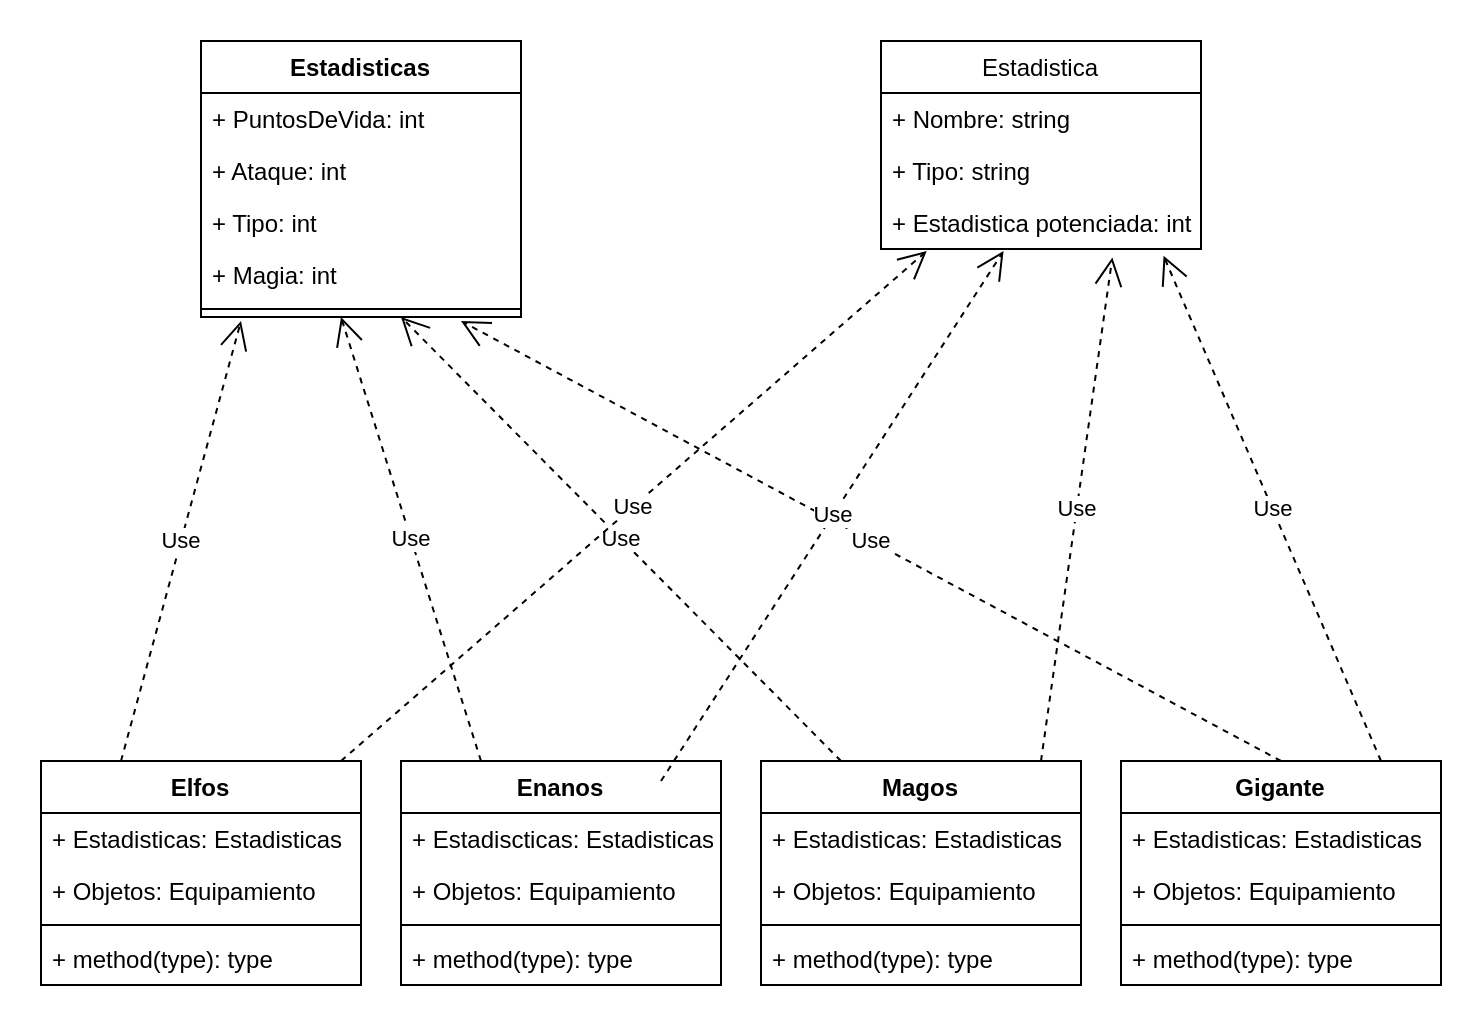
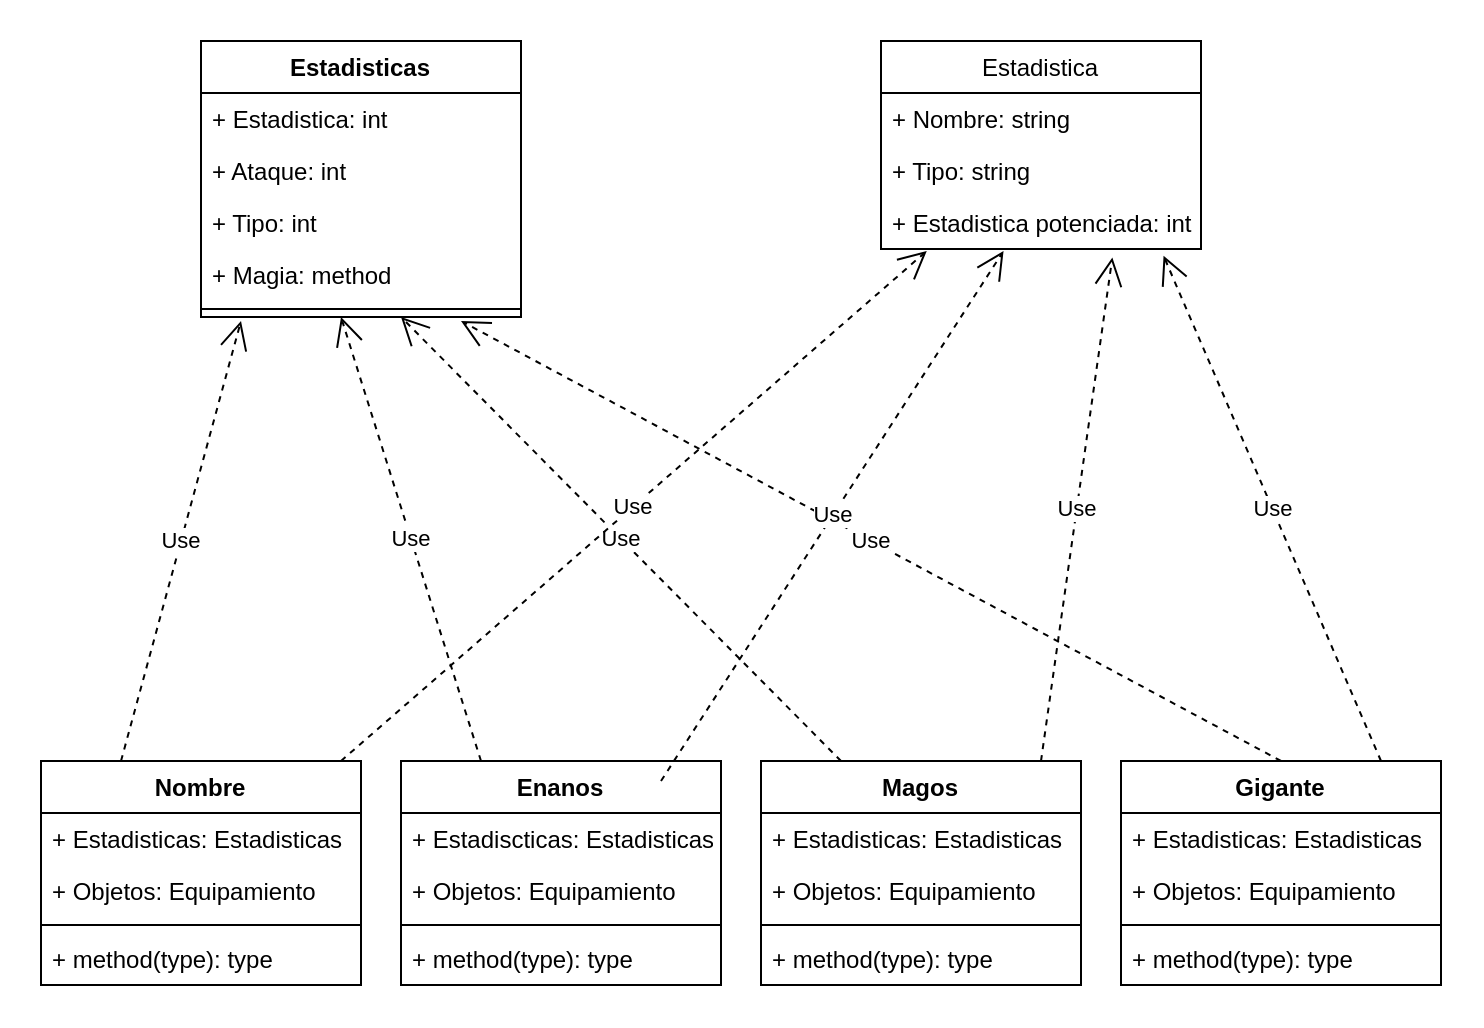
(324, 120) -> (314, 120)
(277, 276) -> (300, 276)
(200, 788) -> (200, 788)
